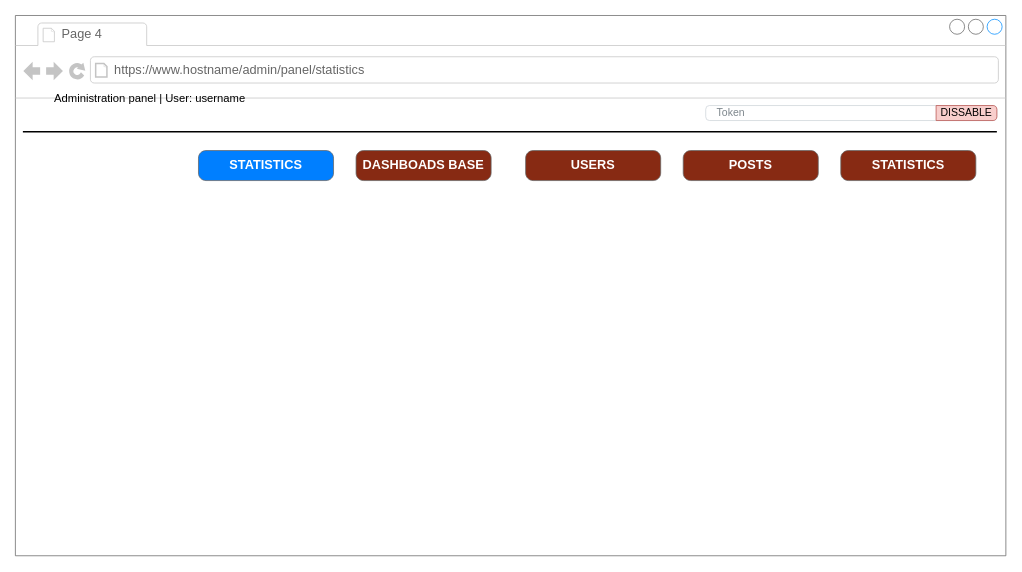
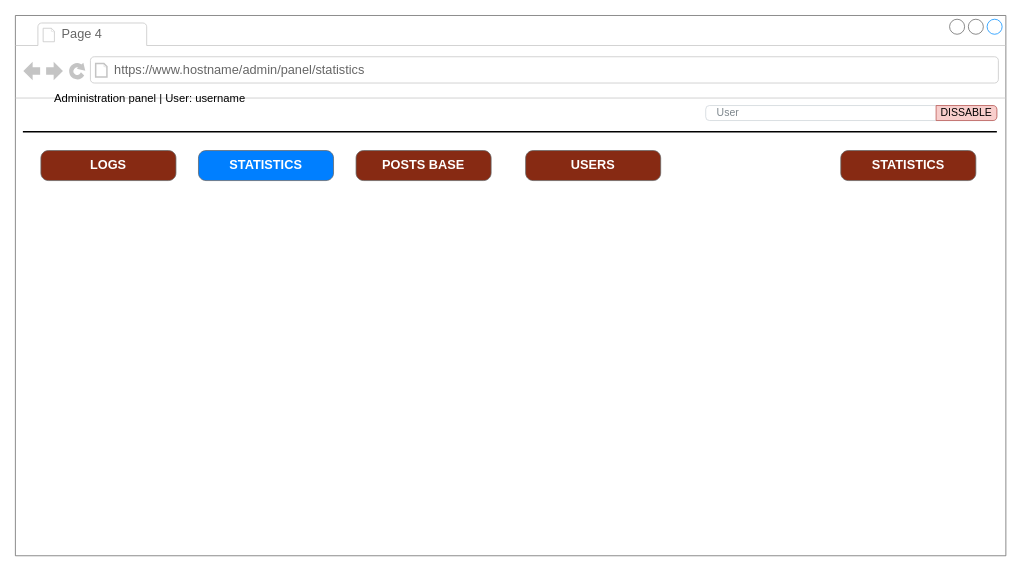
(731, 113) -> (728, 113)
none -> (108, 165)
(423, 165) -> (423, 165)
(750, 165) -> none
